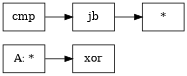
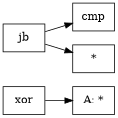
(55, 17) -> (55, 29)
(55, 59) -> (55, 101)
